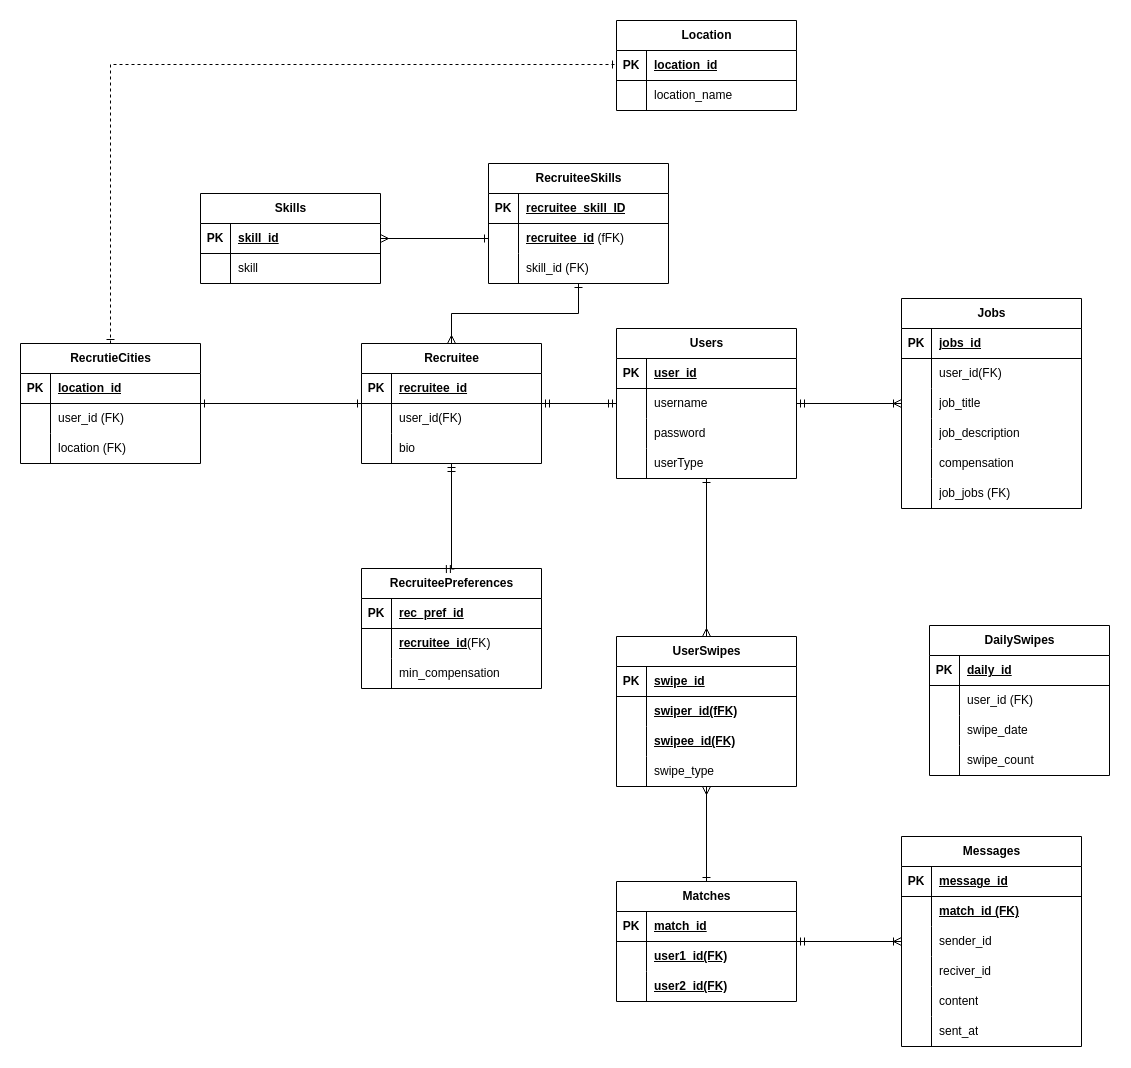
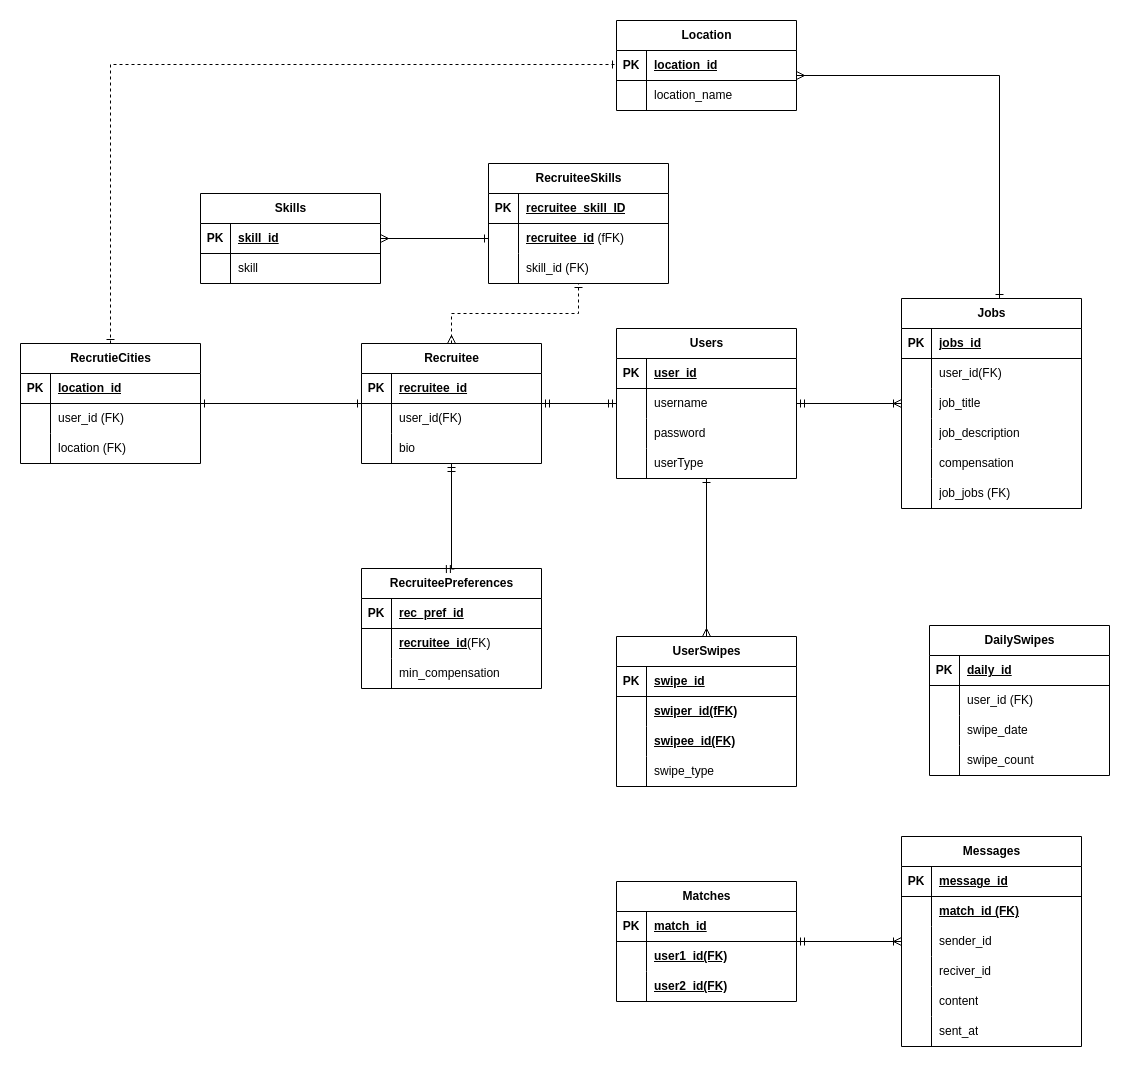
none -> (1000, 87)
(515, 314) -> (515, 314)
(707, 835) -> none
